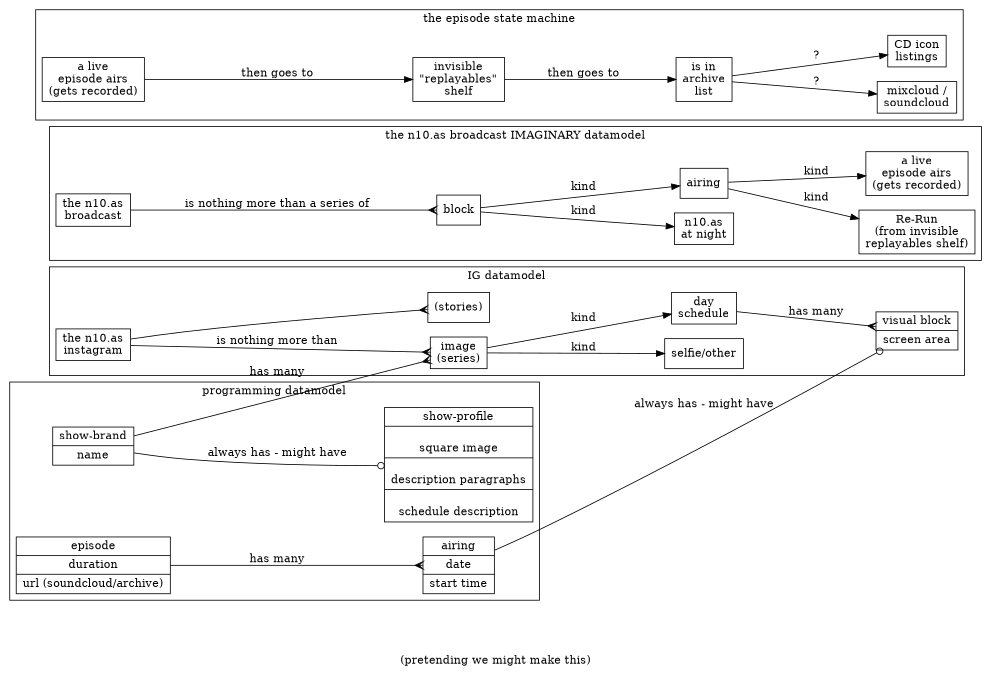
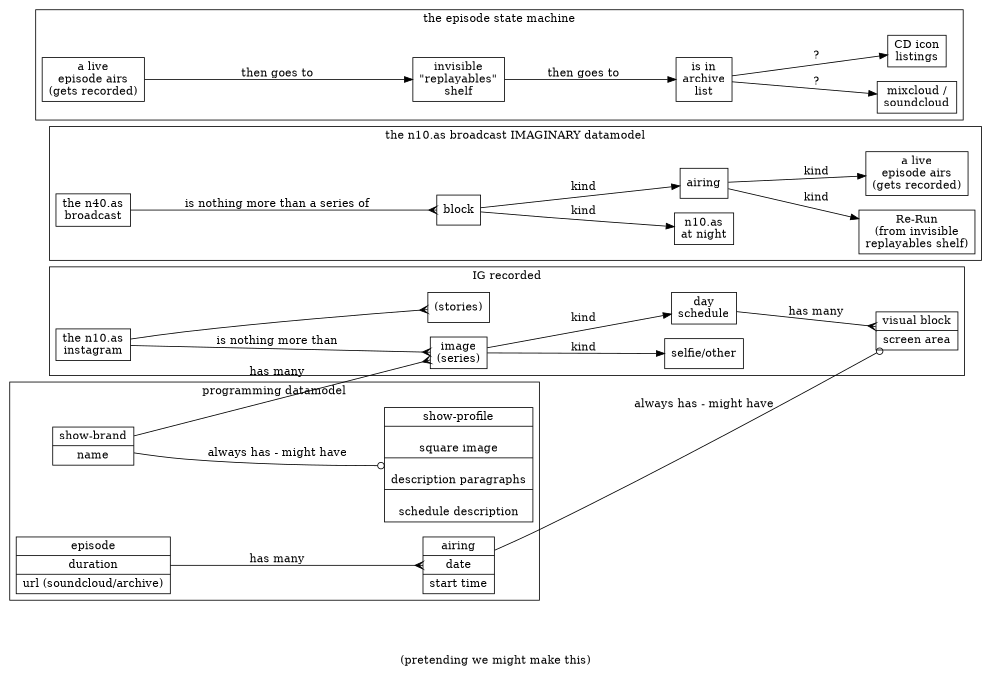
(93, 210) -> (93, 210)
(507, 276) -> (507, 276)
